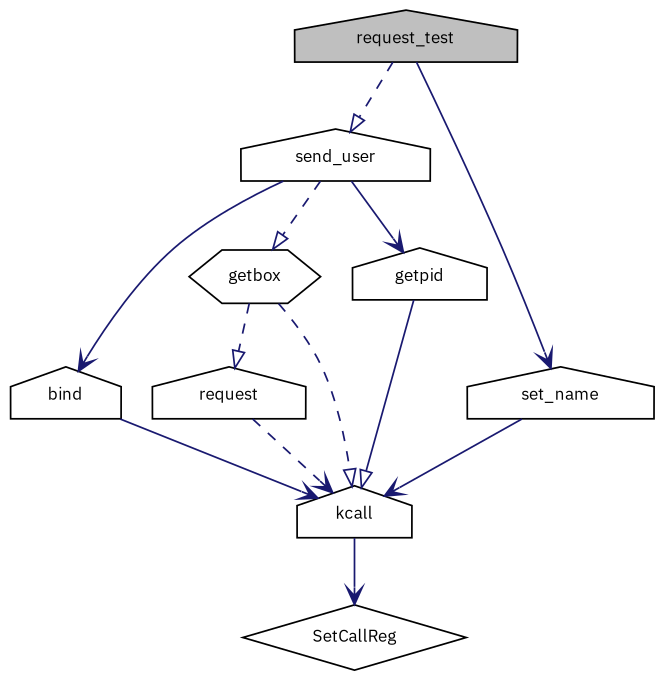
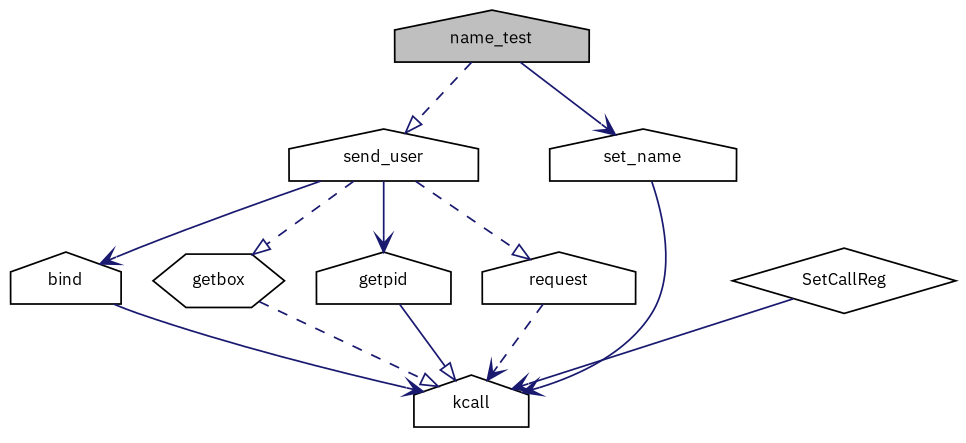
(406, 39) -> (492, 39)
(244, 327) -> (466, 215)
(355, 563) -> (661, 341)
